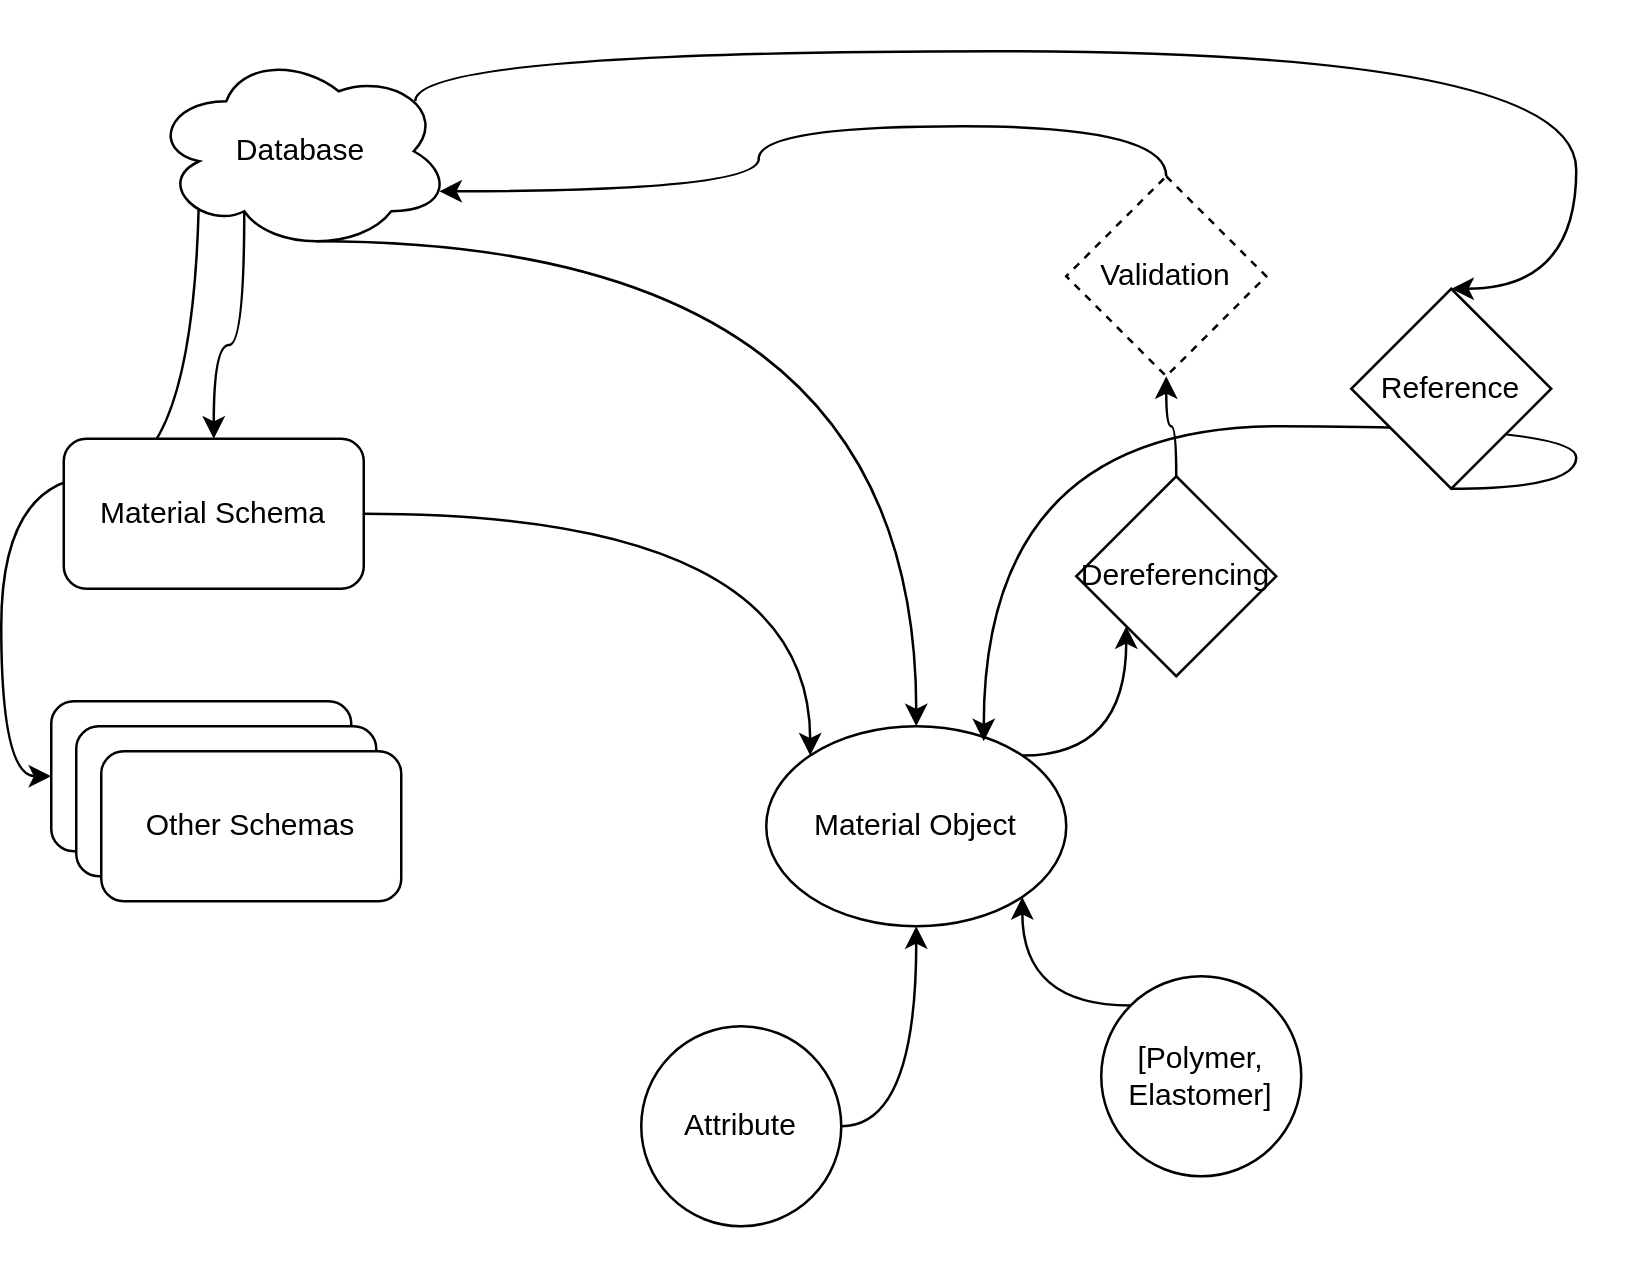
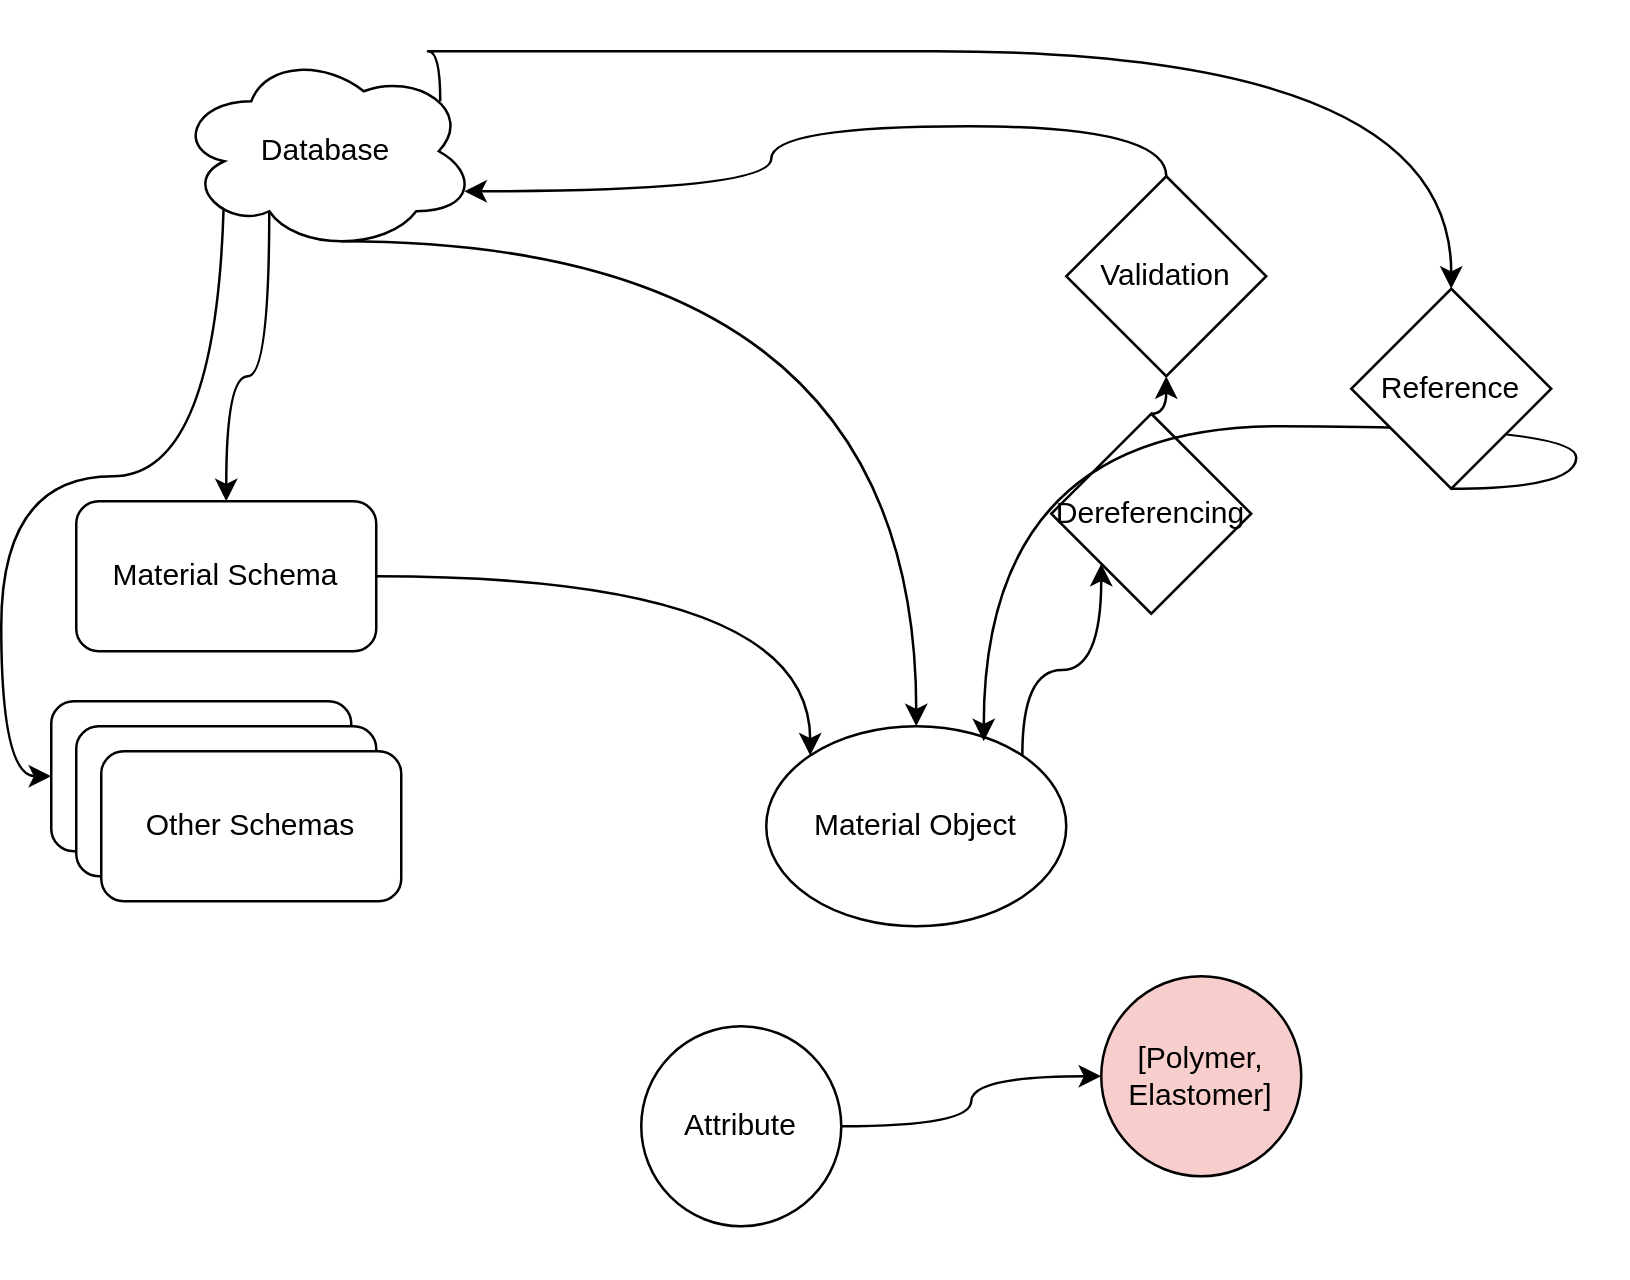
(301, 151) -> (326, 151)
(1166, 276) -> (1166, 276)
(214, 514) -> (226, 576)
(1176, 576) -> (1151, 514)
(1053, 985) -> none
(907, 1048) -> (968, 1108)
(1201, 1076) -> (1201, 1076)
